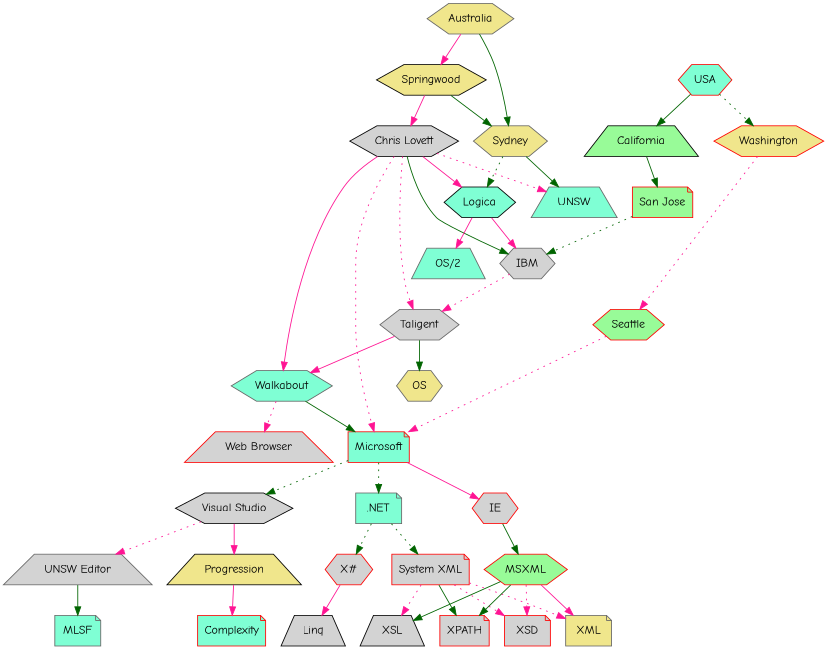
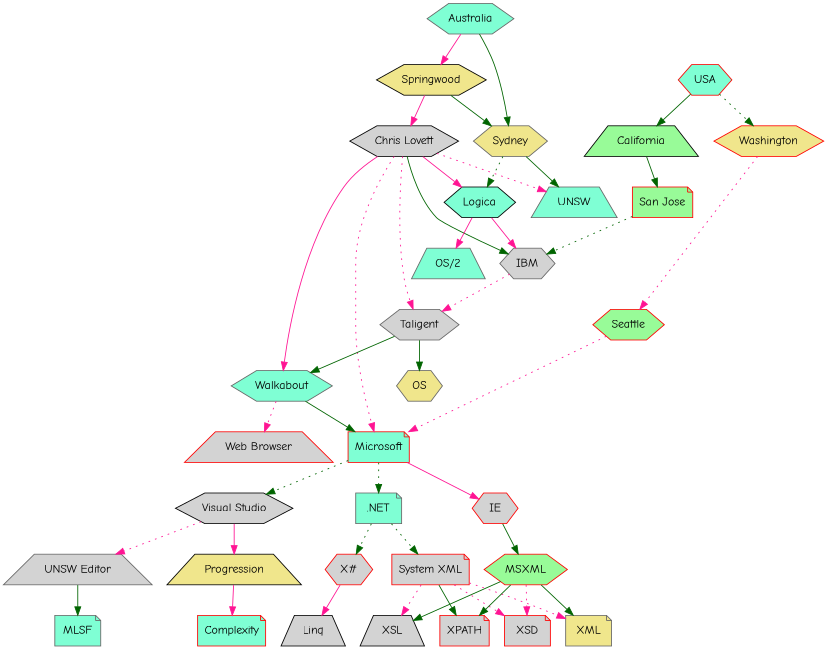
(470, 19) -> (470, 19)
(351, 355) -> (351, 355)
(554, 597) -> (554, 597)
